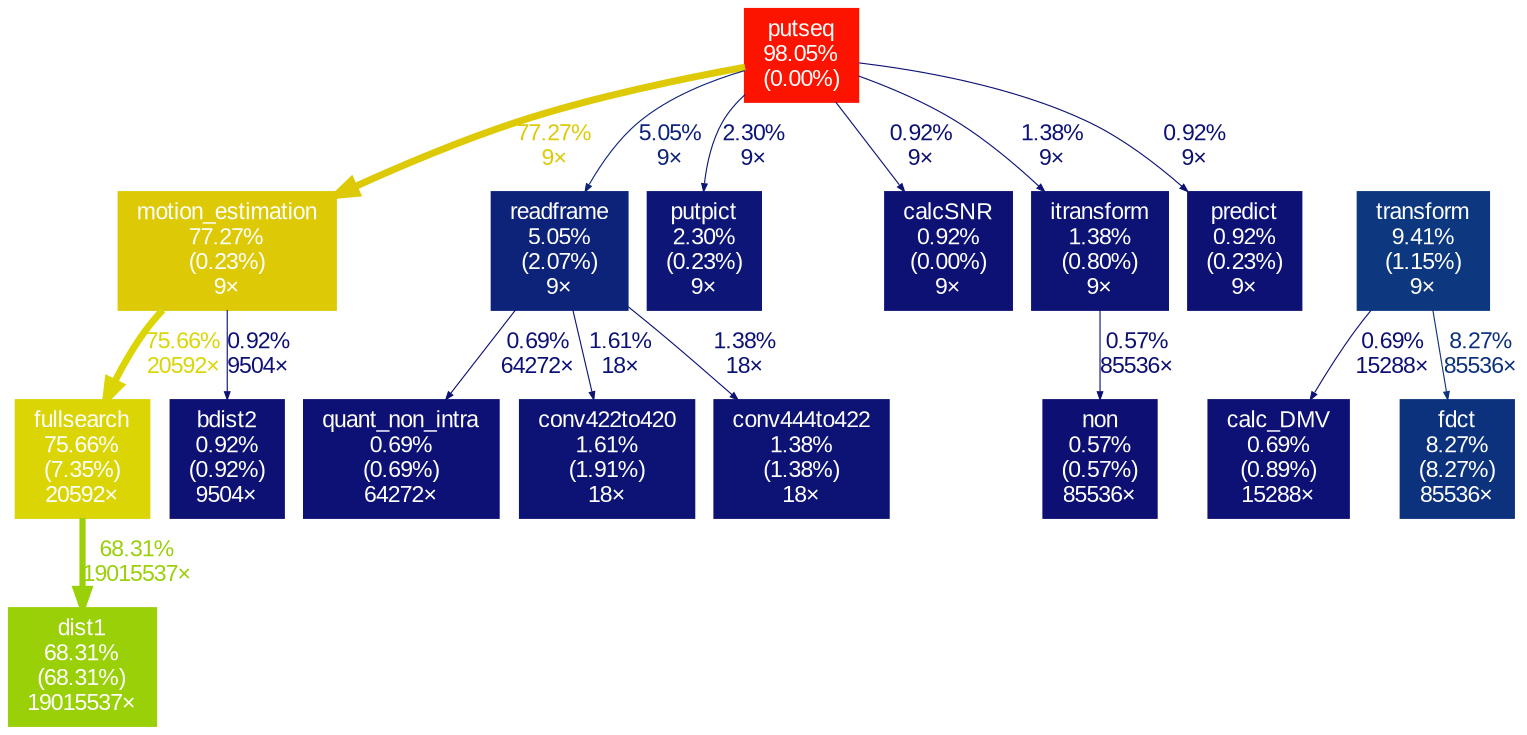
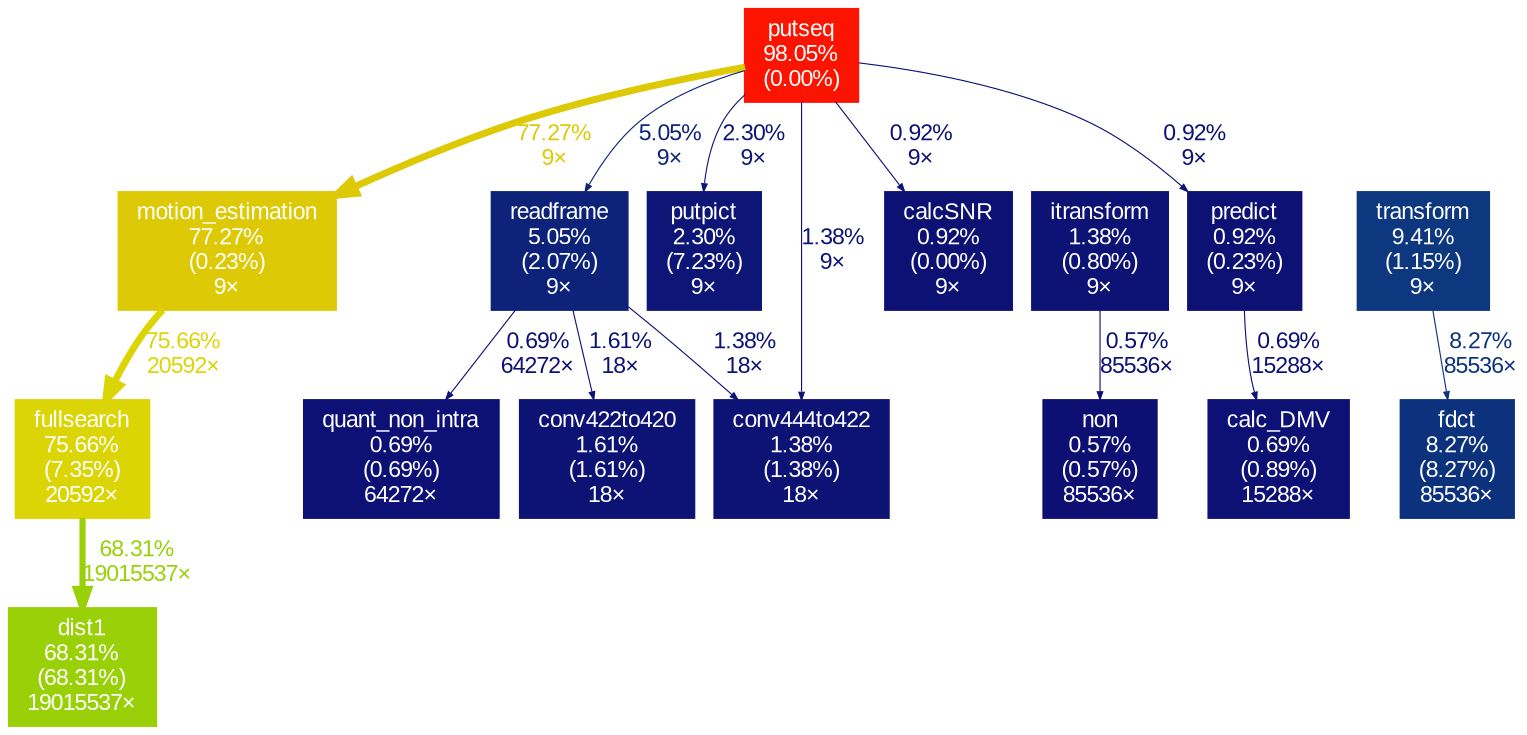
(955, 121) -> (802, 247)
(704, 251) -> (704, 251)
(1341, 350) -> (1247, 351)
(227, 459) -> none
(607, 459) -> (607, 459)
